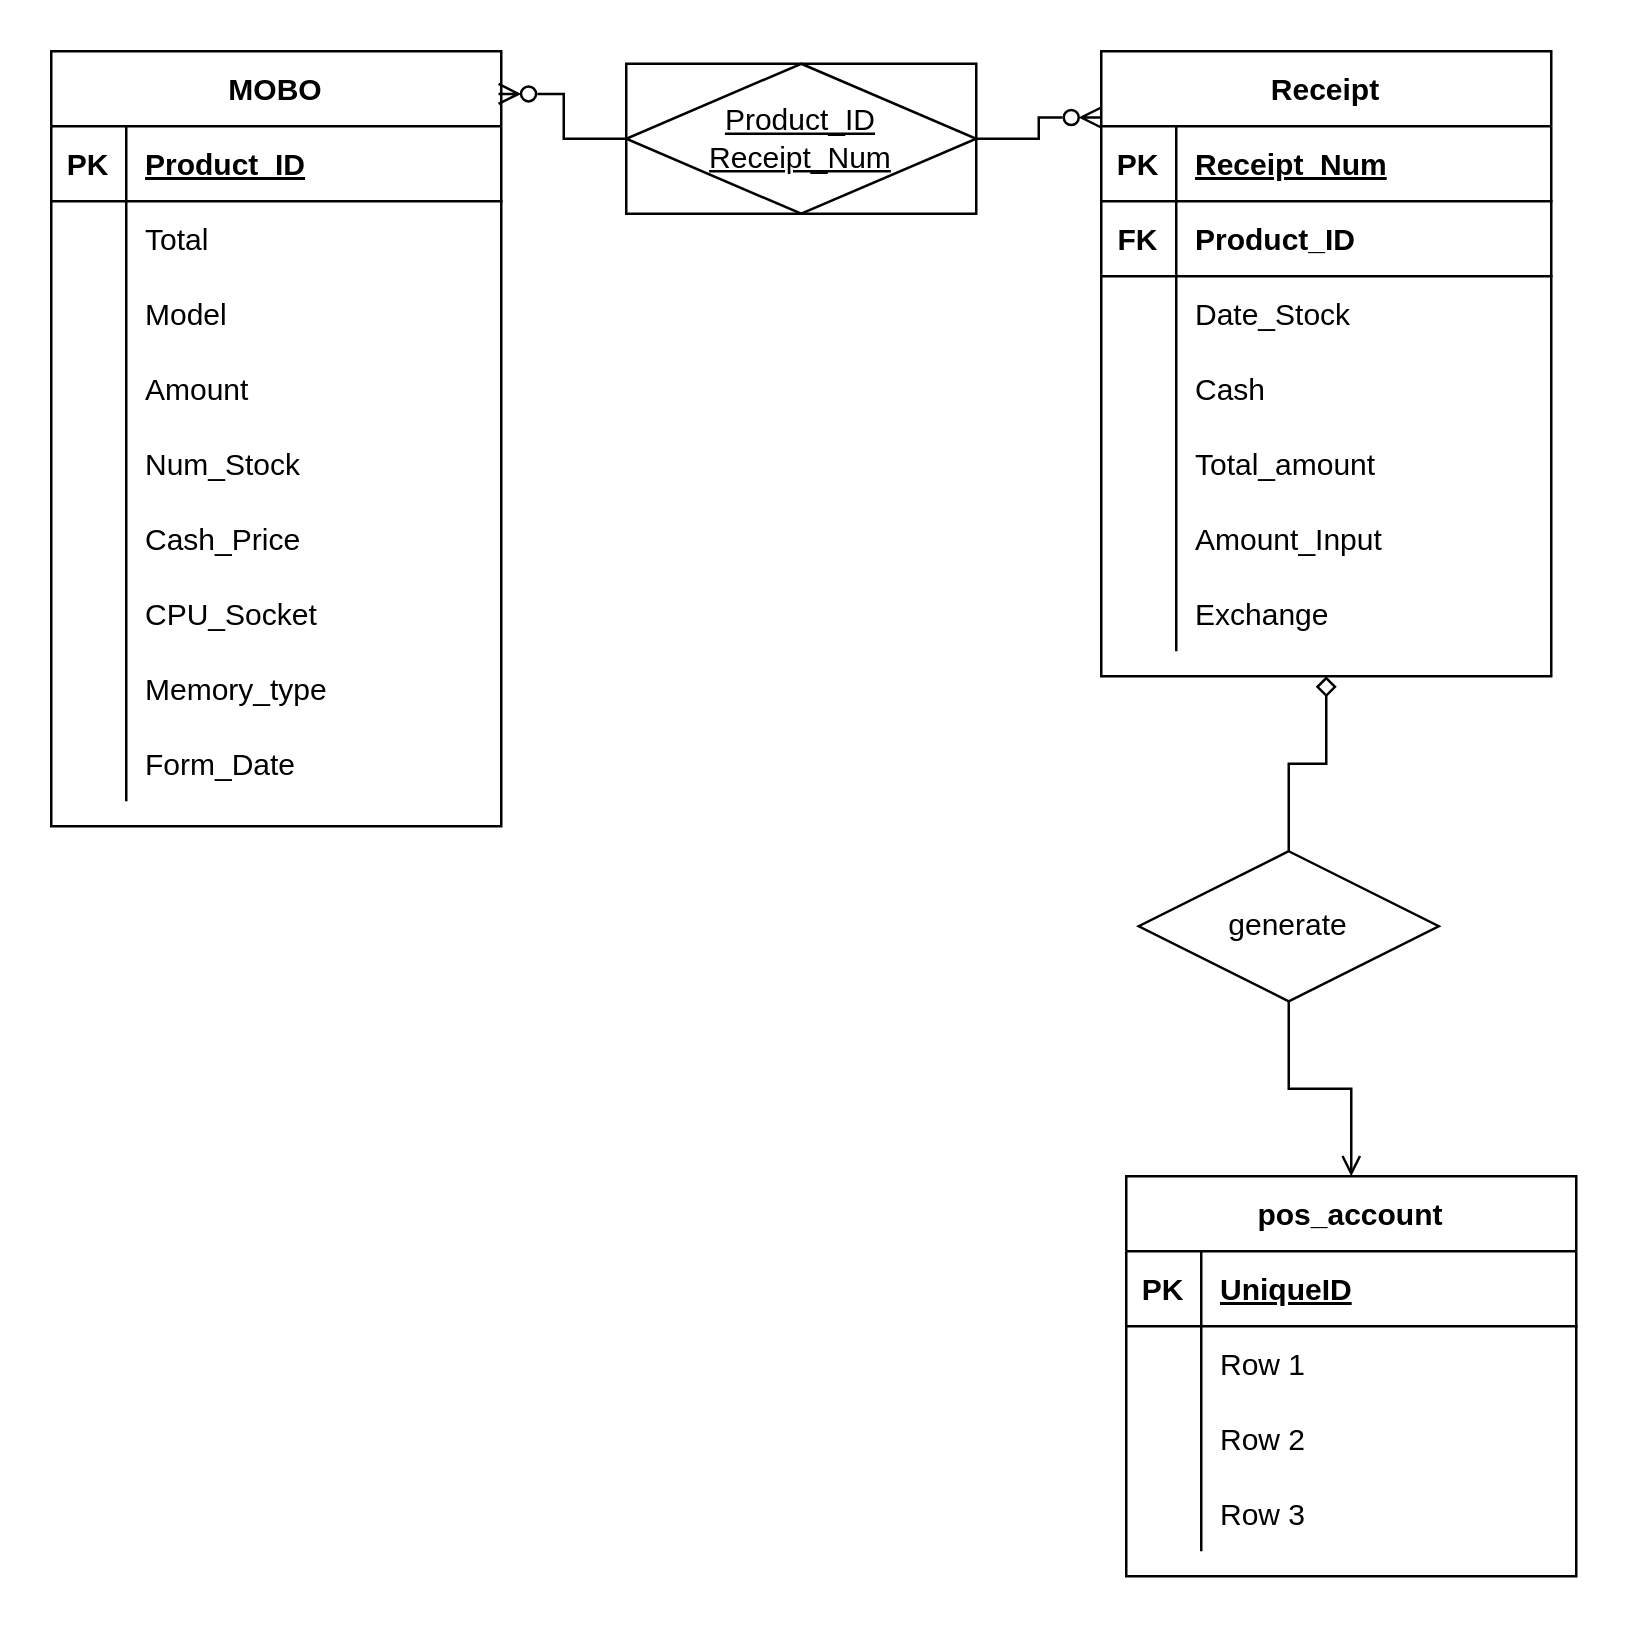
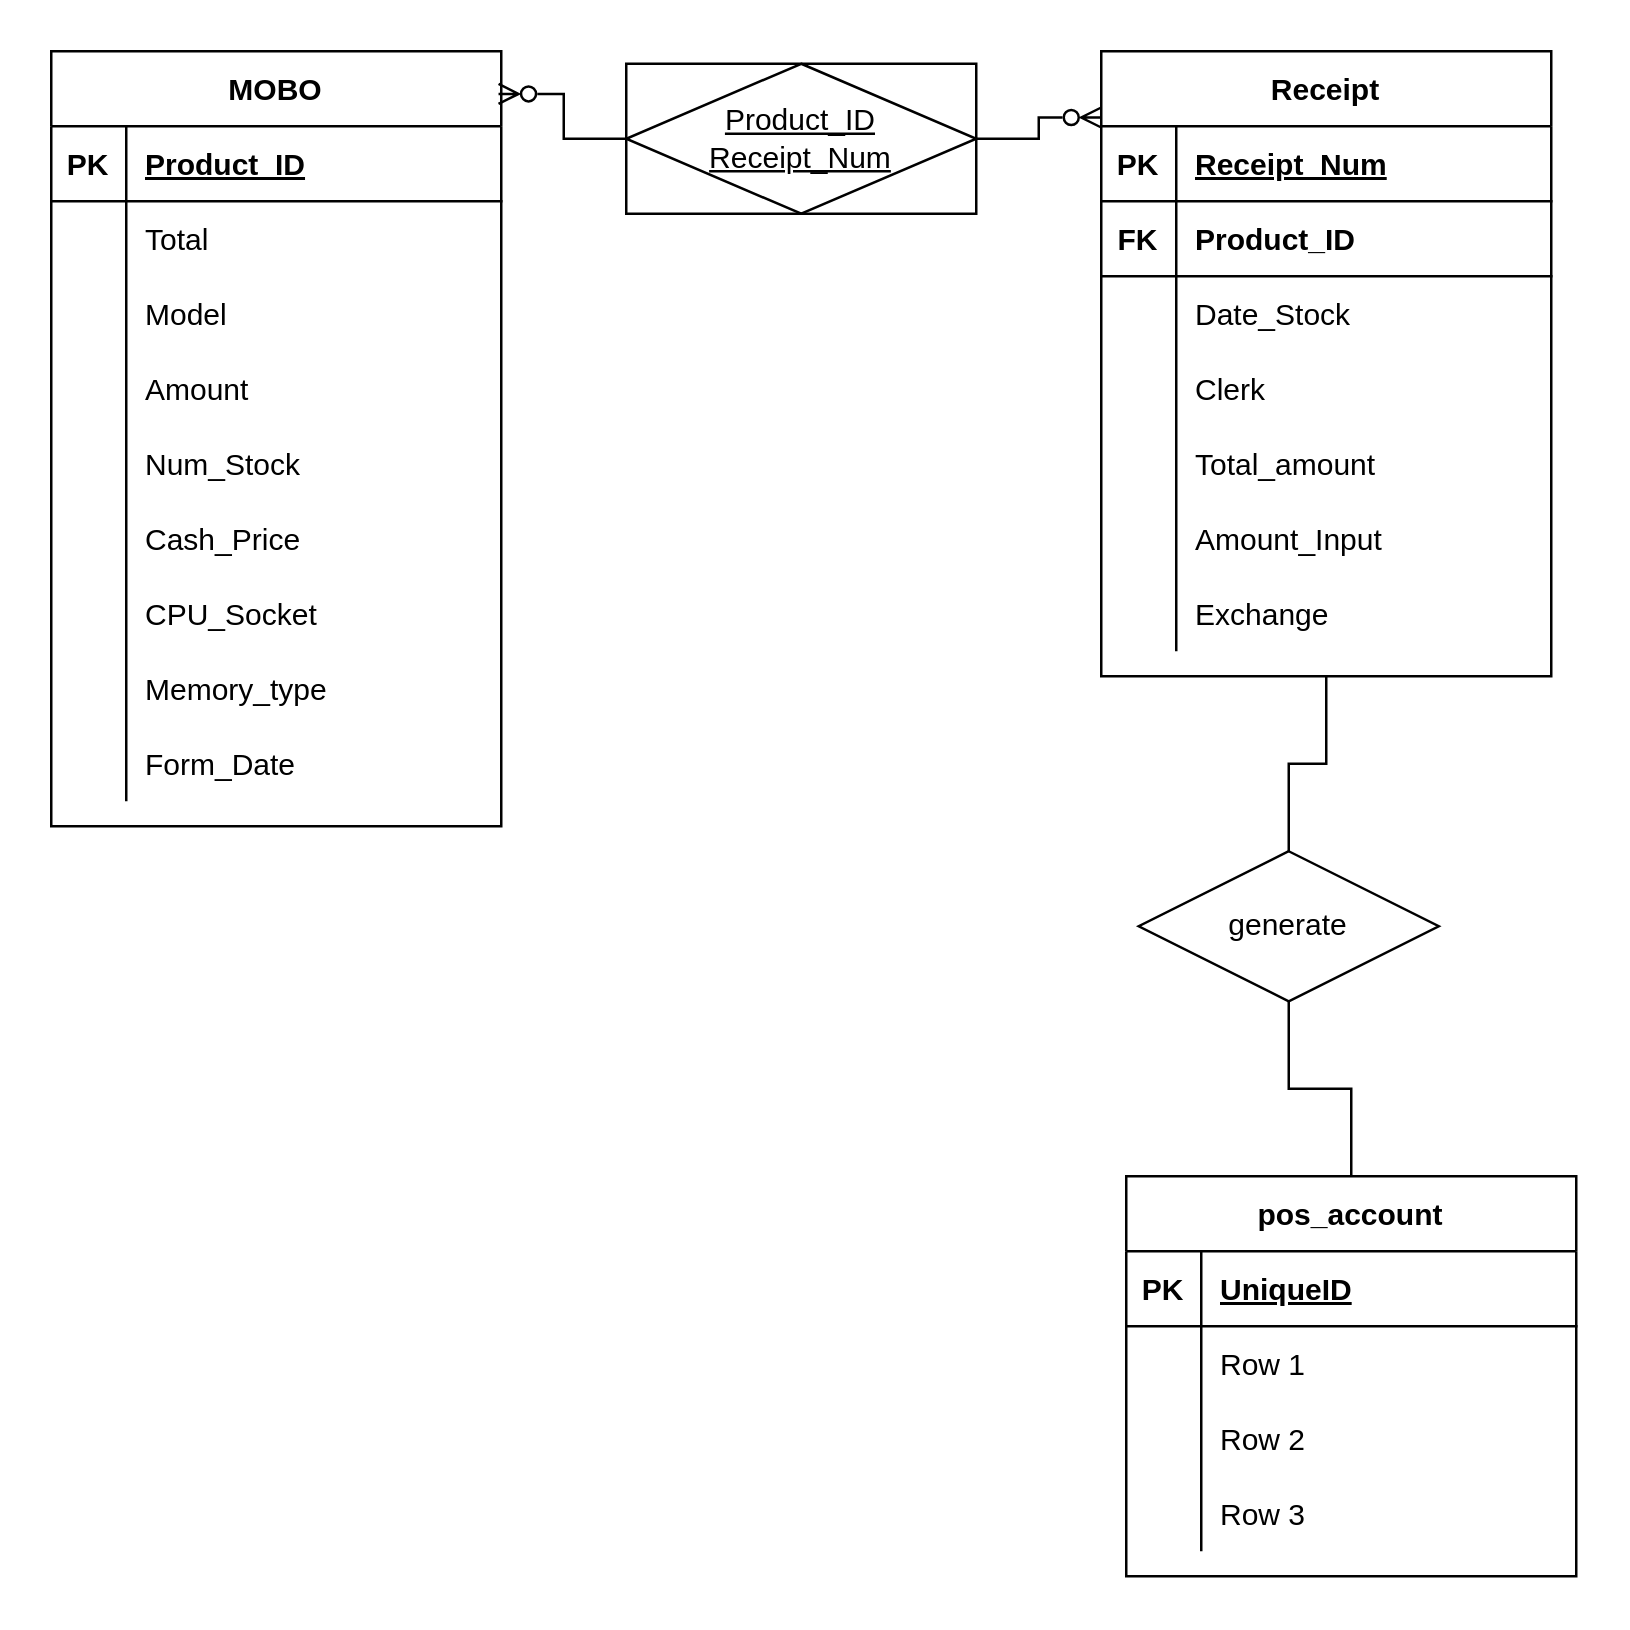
(1229, 390) -> (1233, 390)
(1326, 697) -> (1326, 689)
(1351, 1167) -> (1351, 1169)
